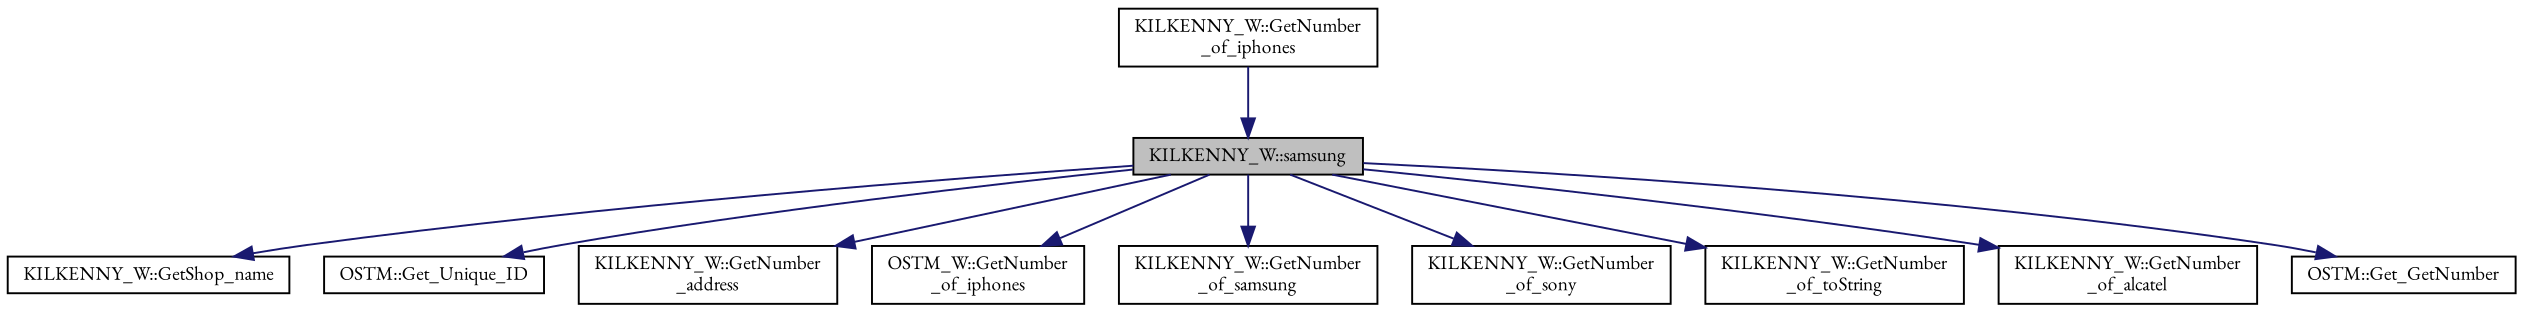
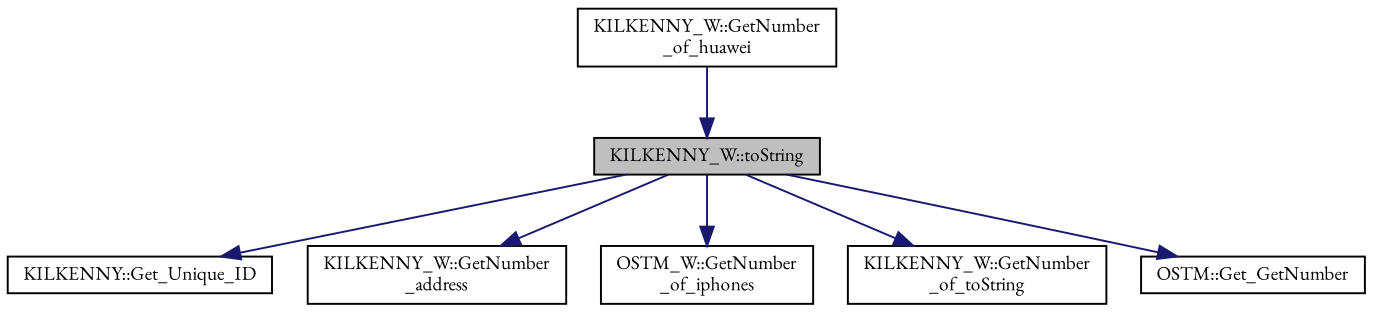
(1248, 38) -> (707, 38)
(1248, 156) -> (707, 156)
(149, 275) -> none
(434, 275) -> (140, 275)
(1248, 275) -> none
(1541, 275) -> none
(2128, 275) -> none
